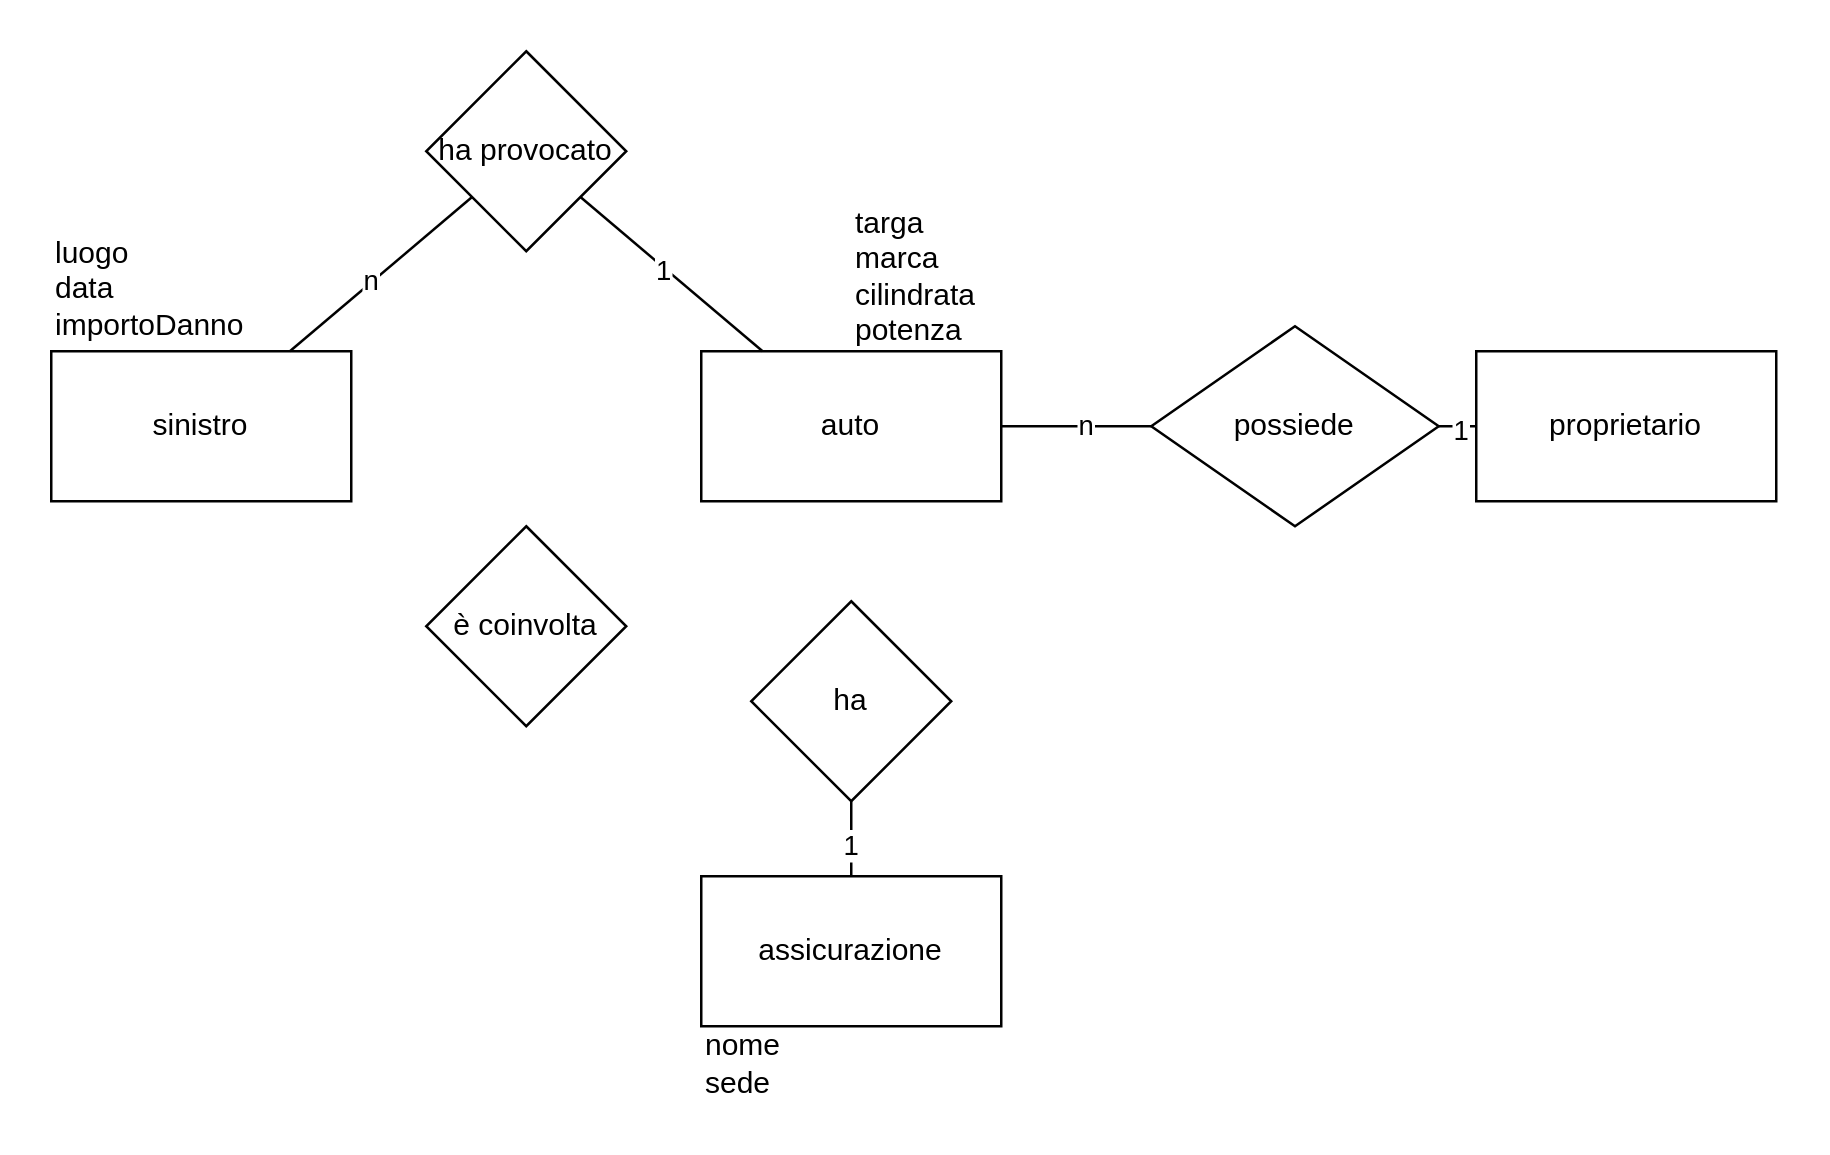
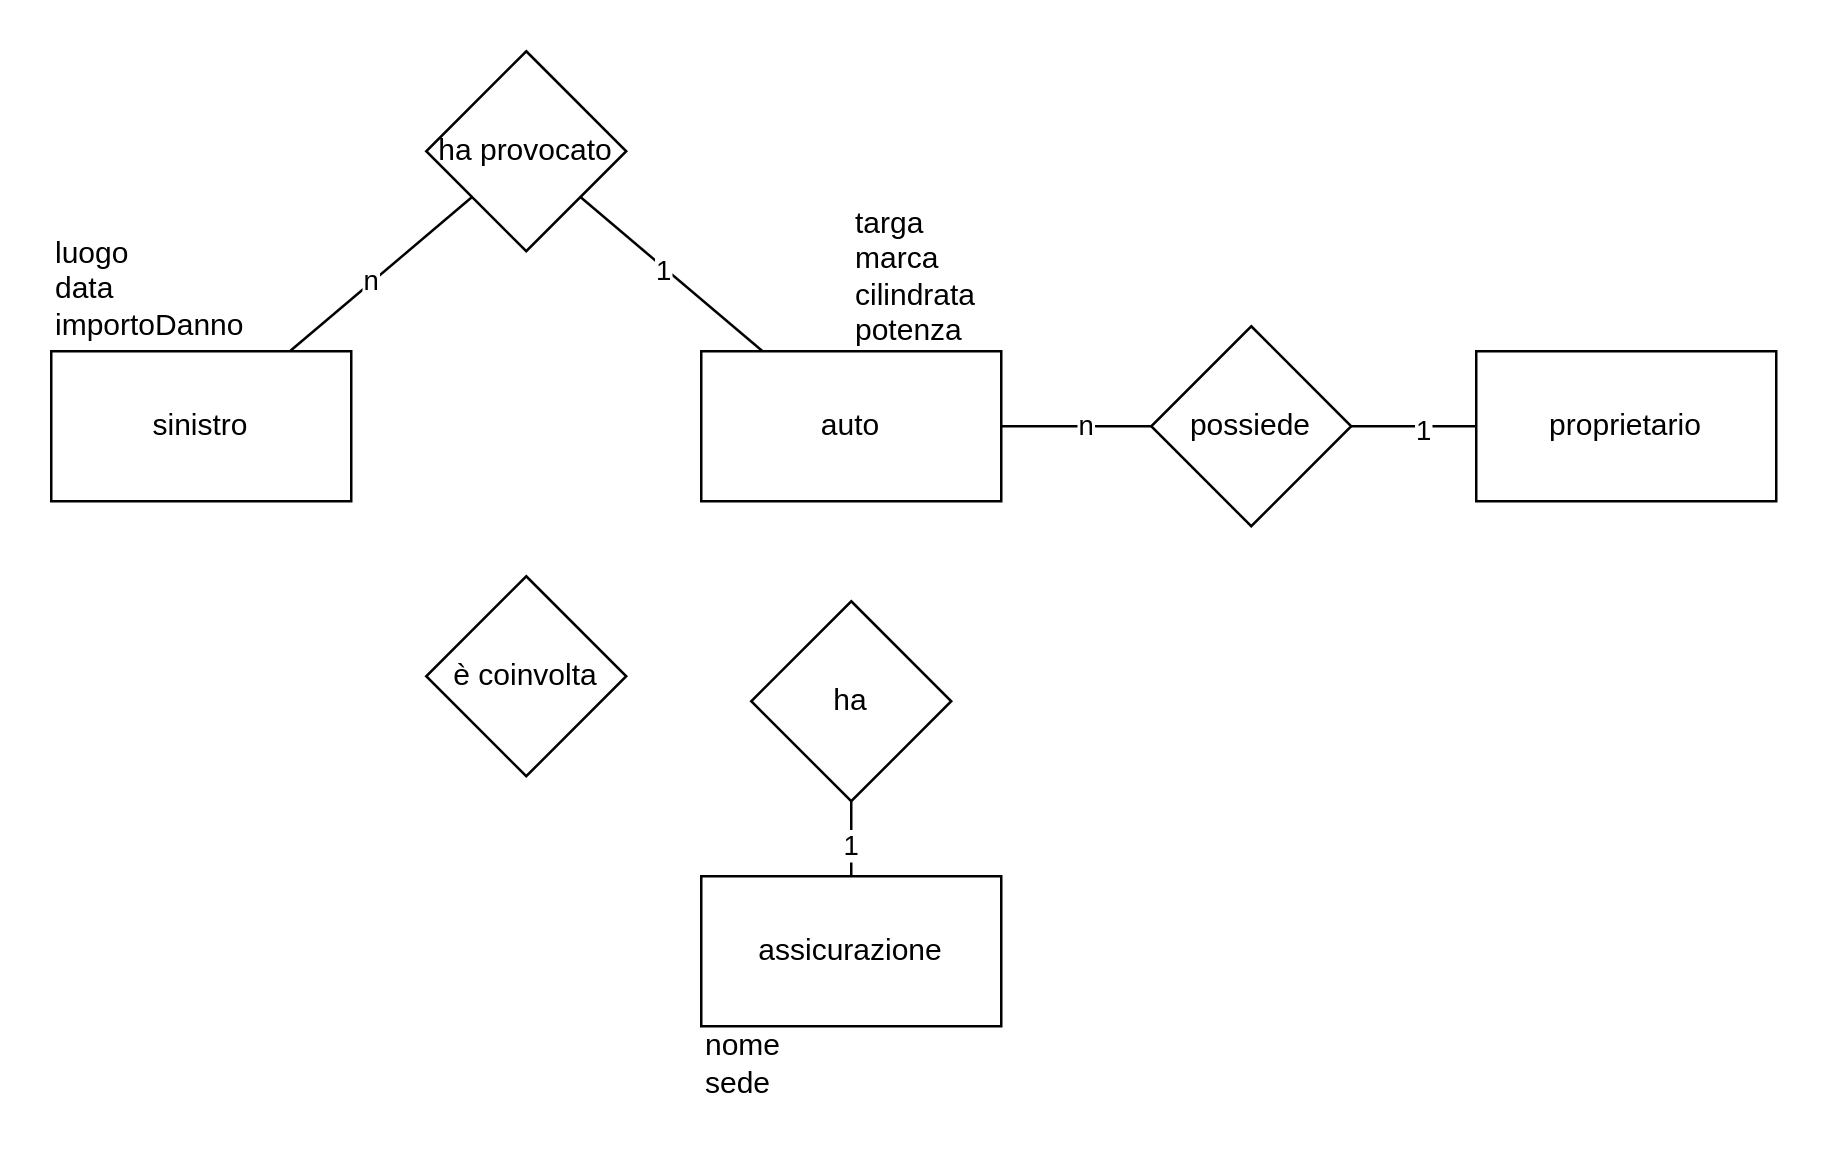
(1295, 426) -> (1251, 426)
(526, 626) -> (526, 676)
